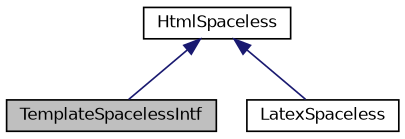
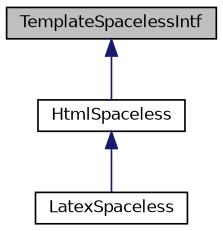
(158, 75) -> (111, 78)
